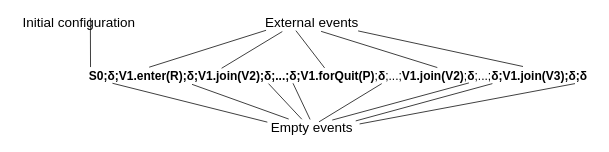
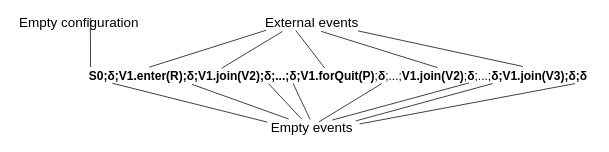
(79, 23) -> (79, 23)
